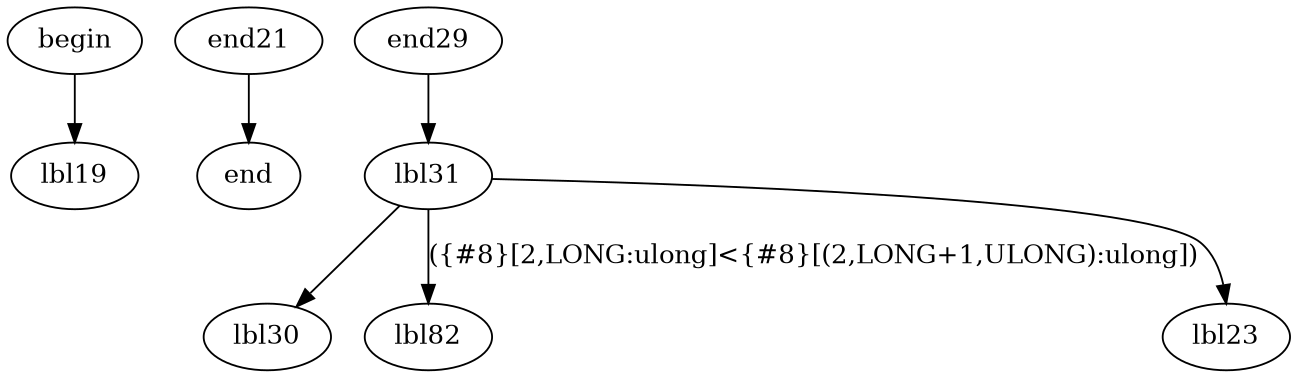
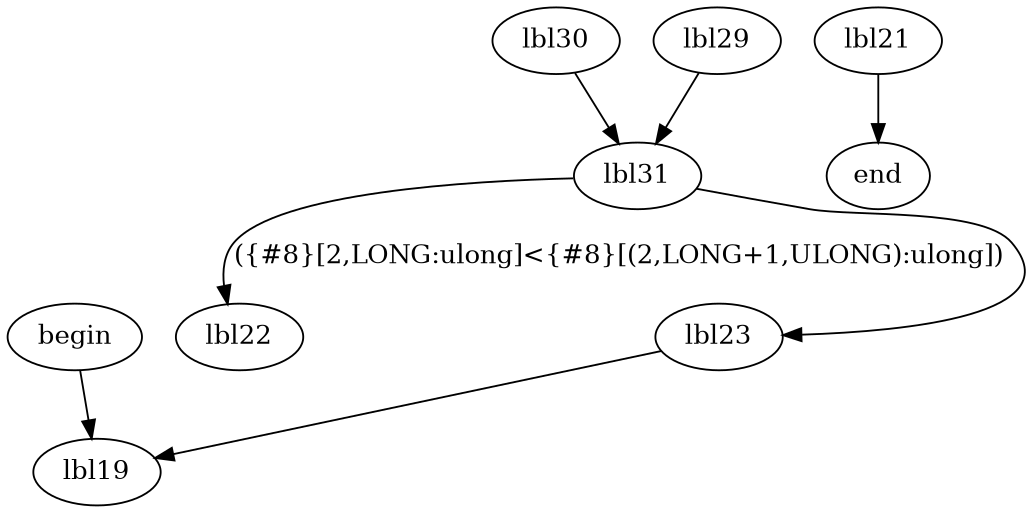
(249, 41) -> (878, 41)
(428, 41) -> (717, 41)
(355, 249) -> (592, 100)
(428, 337) -> (240, 337)
none -> (417, 403)
